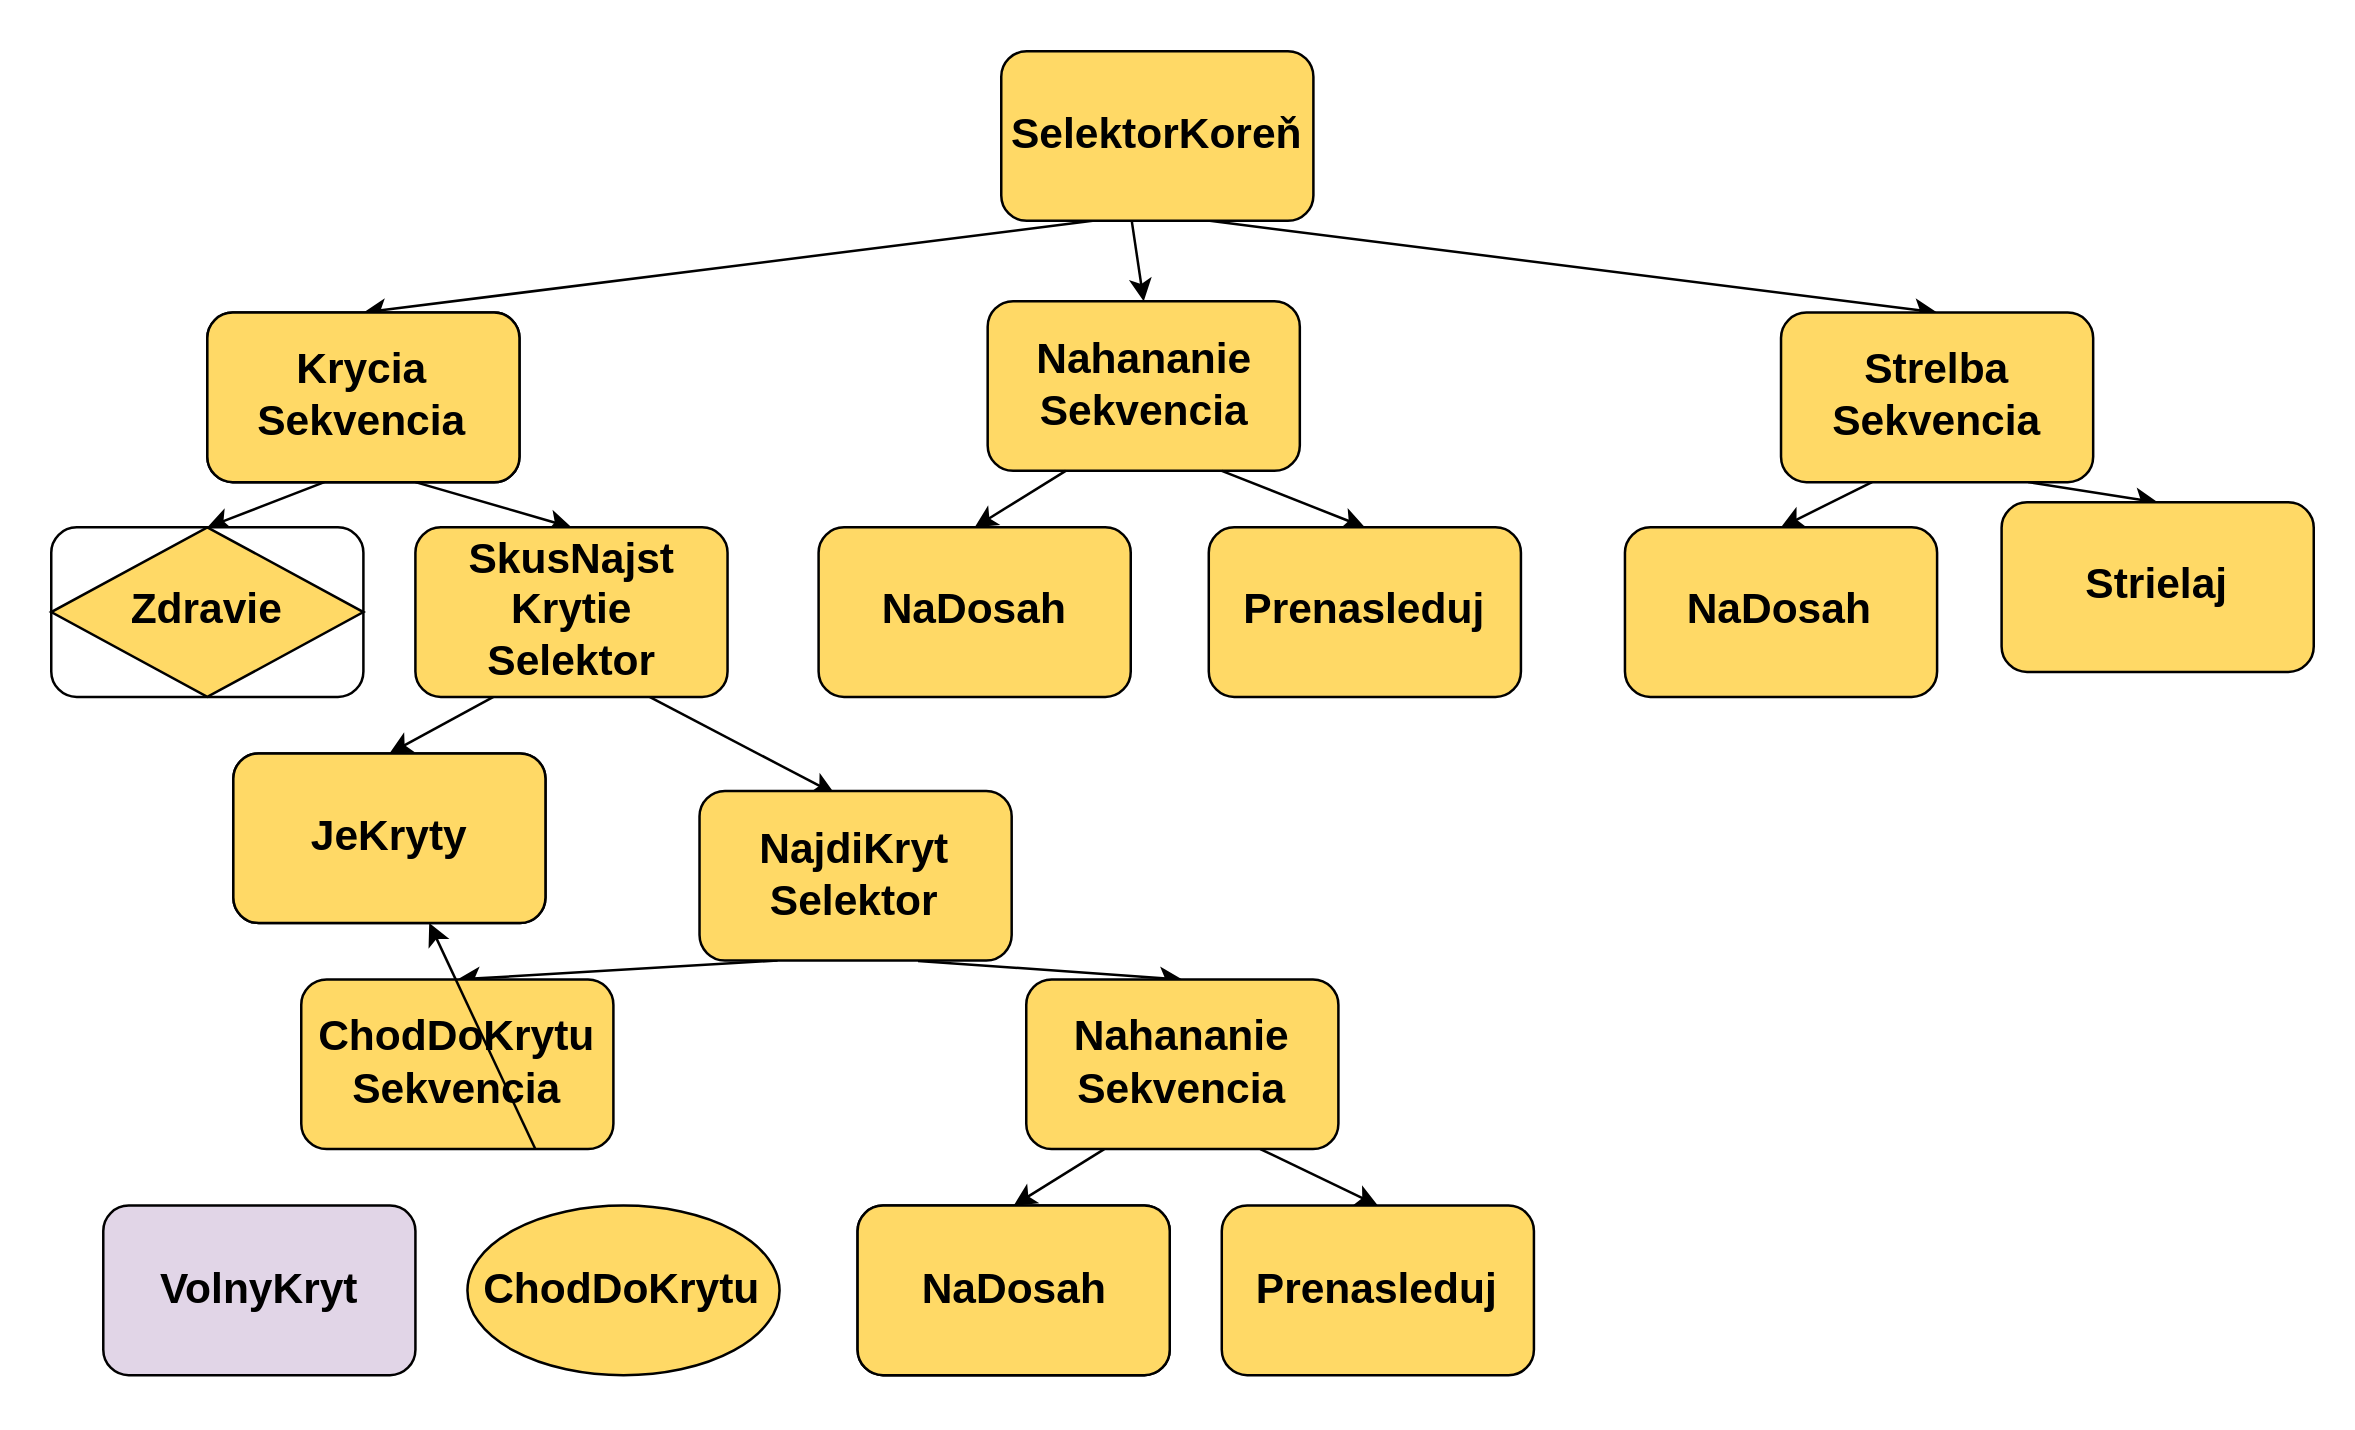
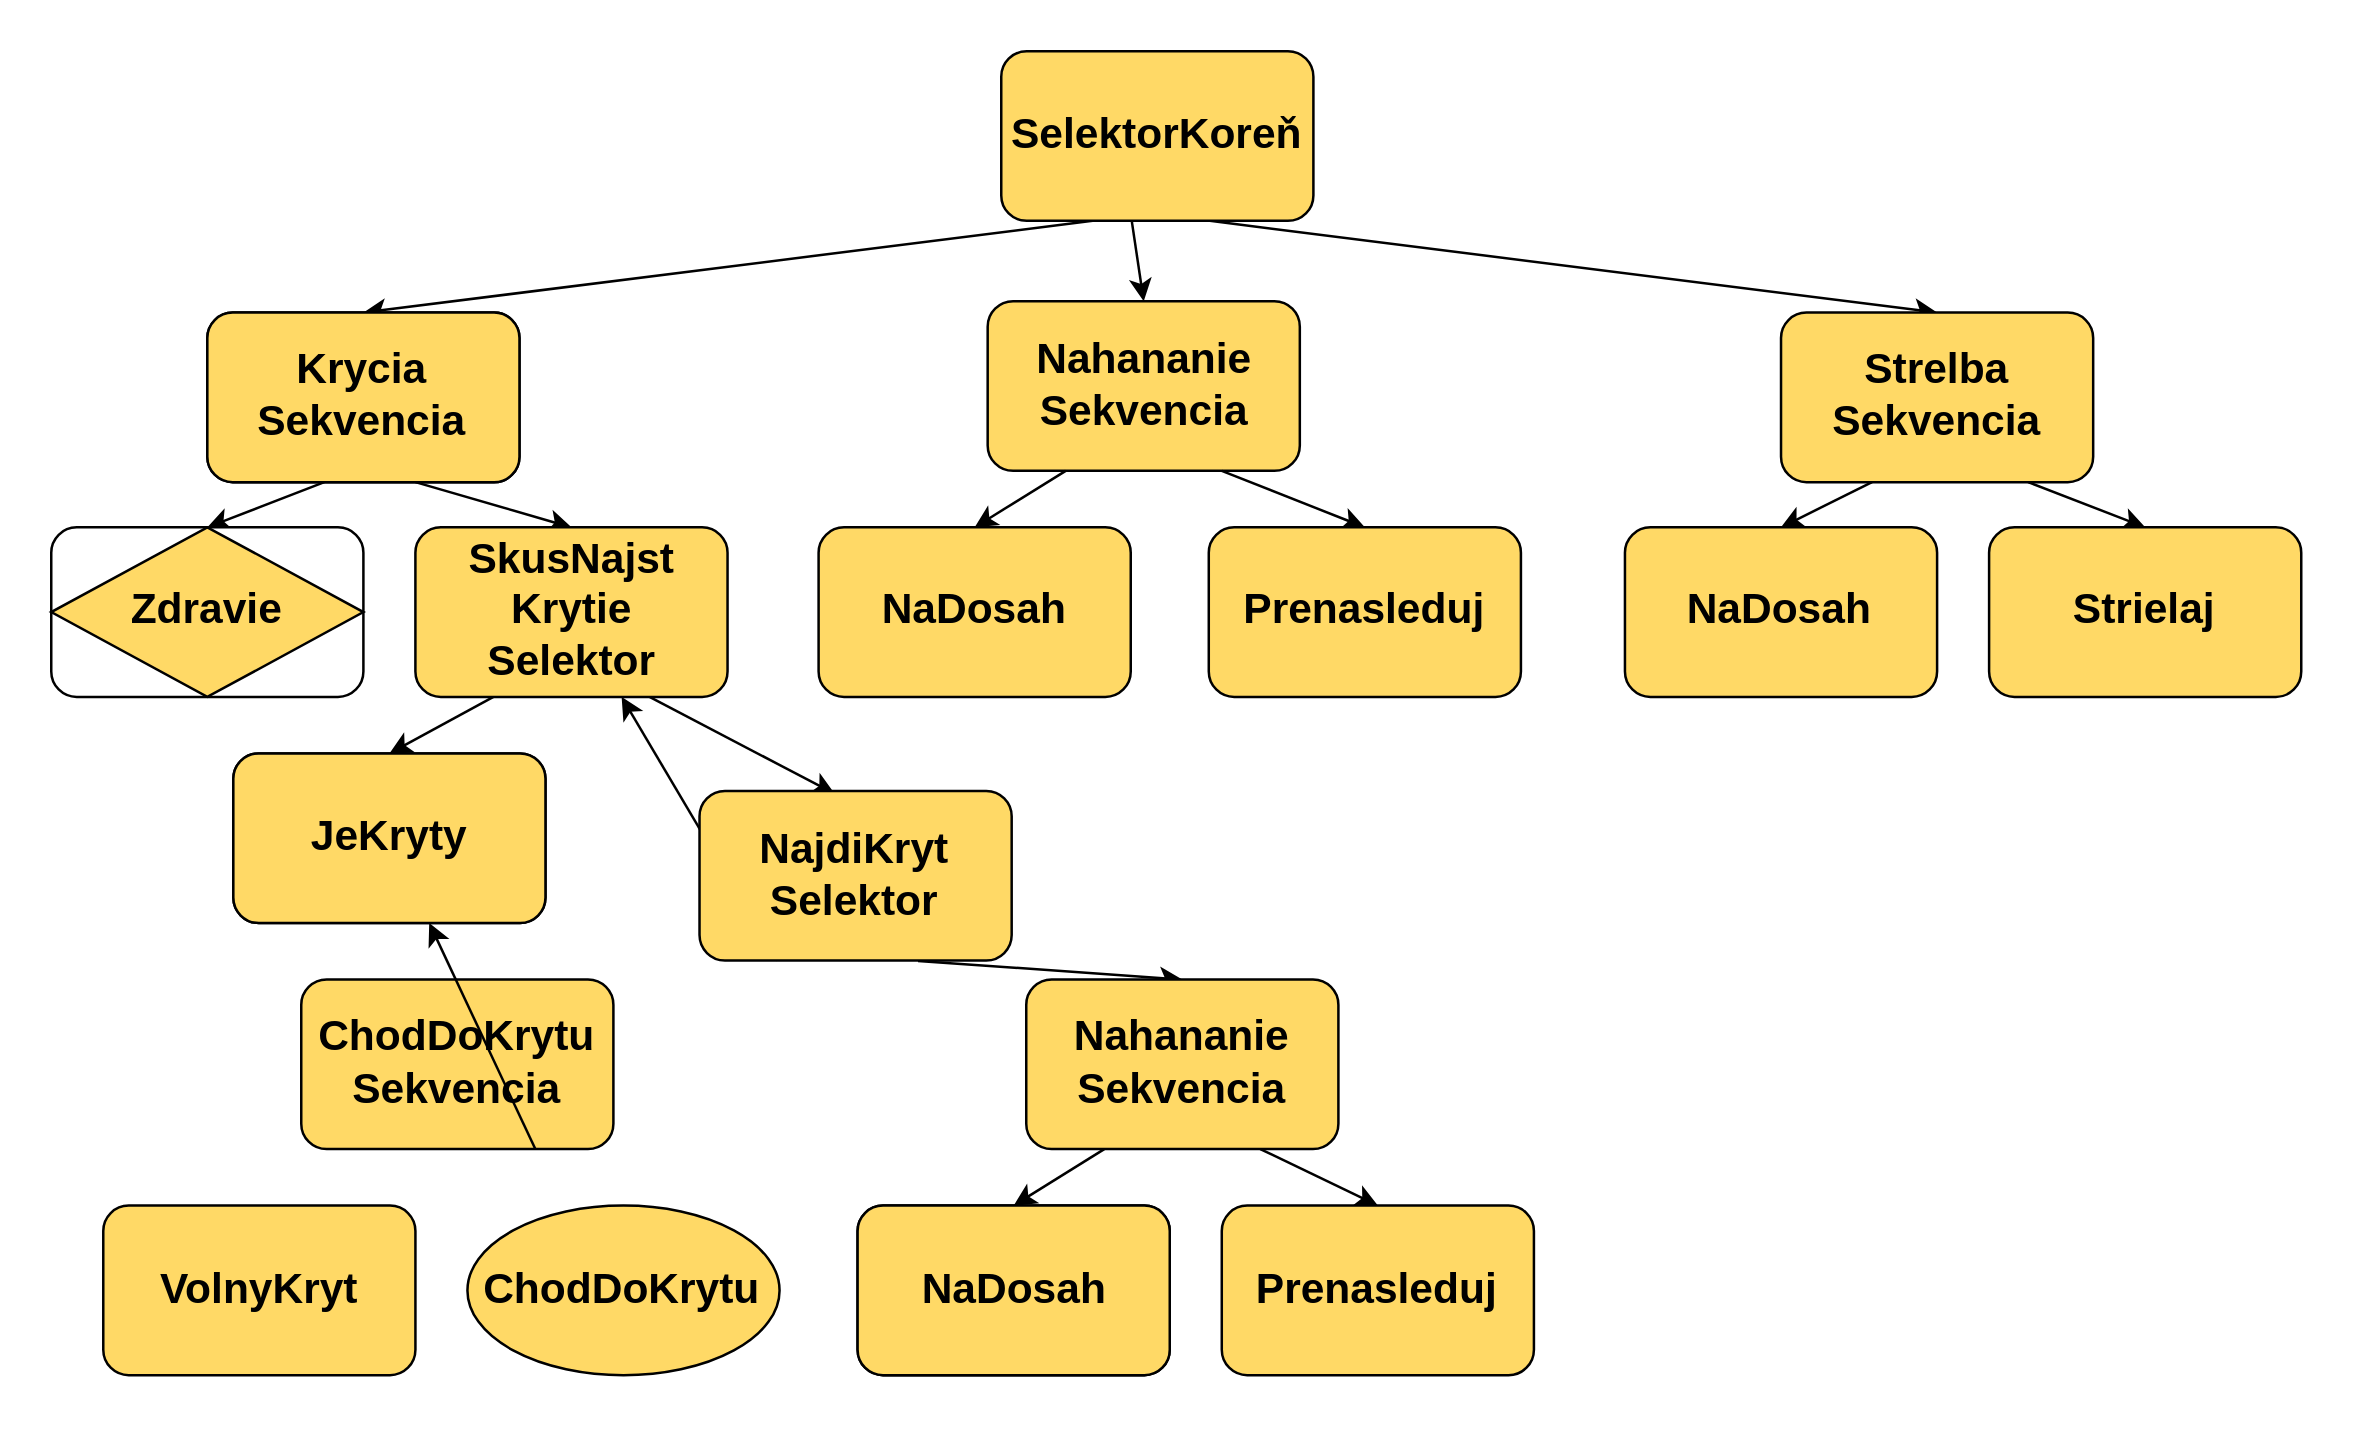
(2158, 587) -> (2145, 612)
(620, 970) -> (664, 769)
(259, 1290) -> (259, 1290)
